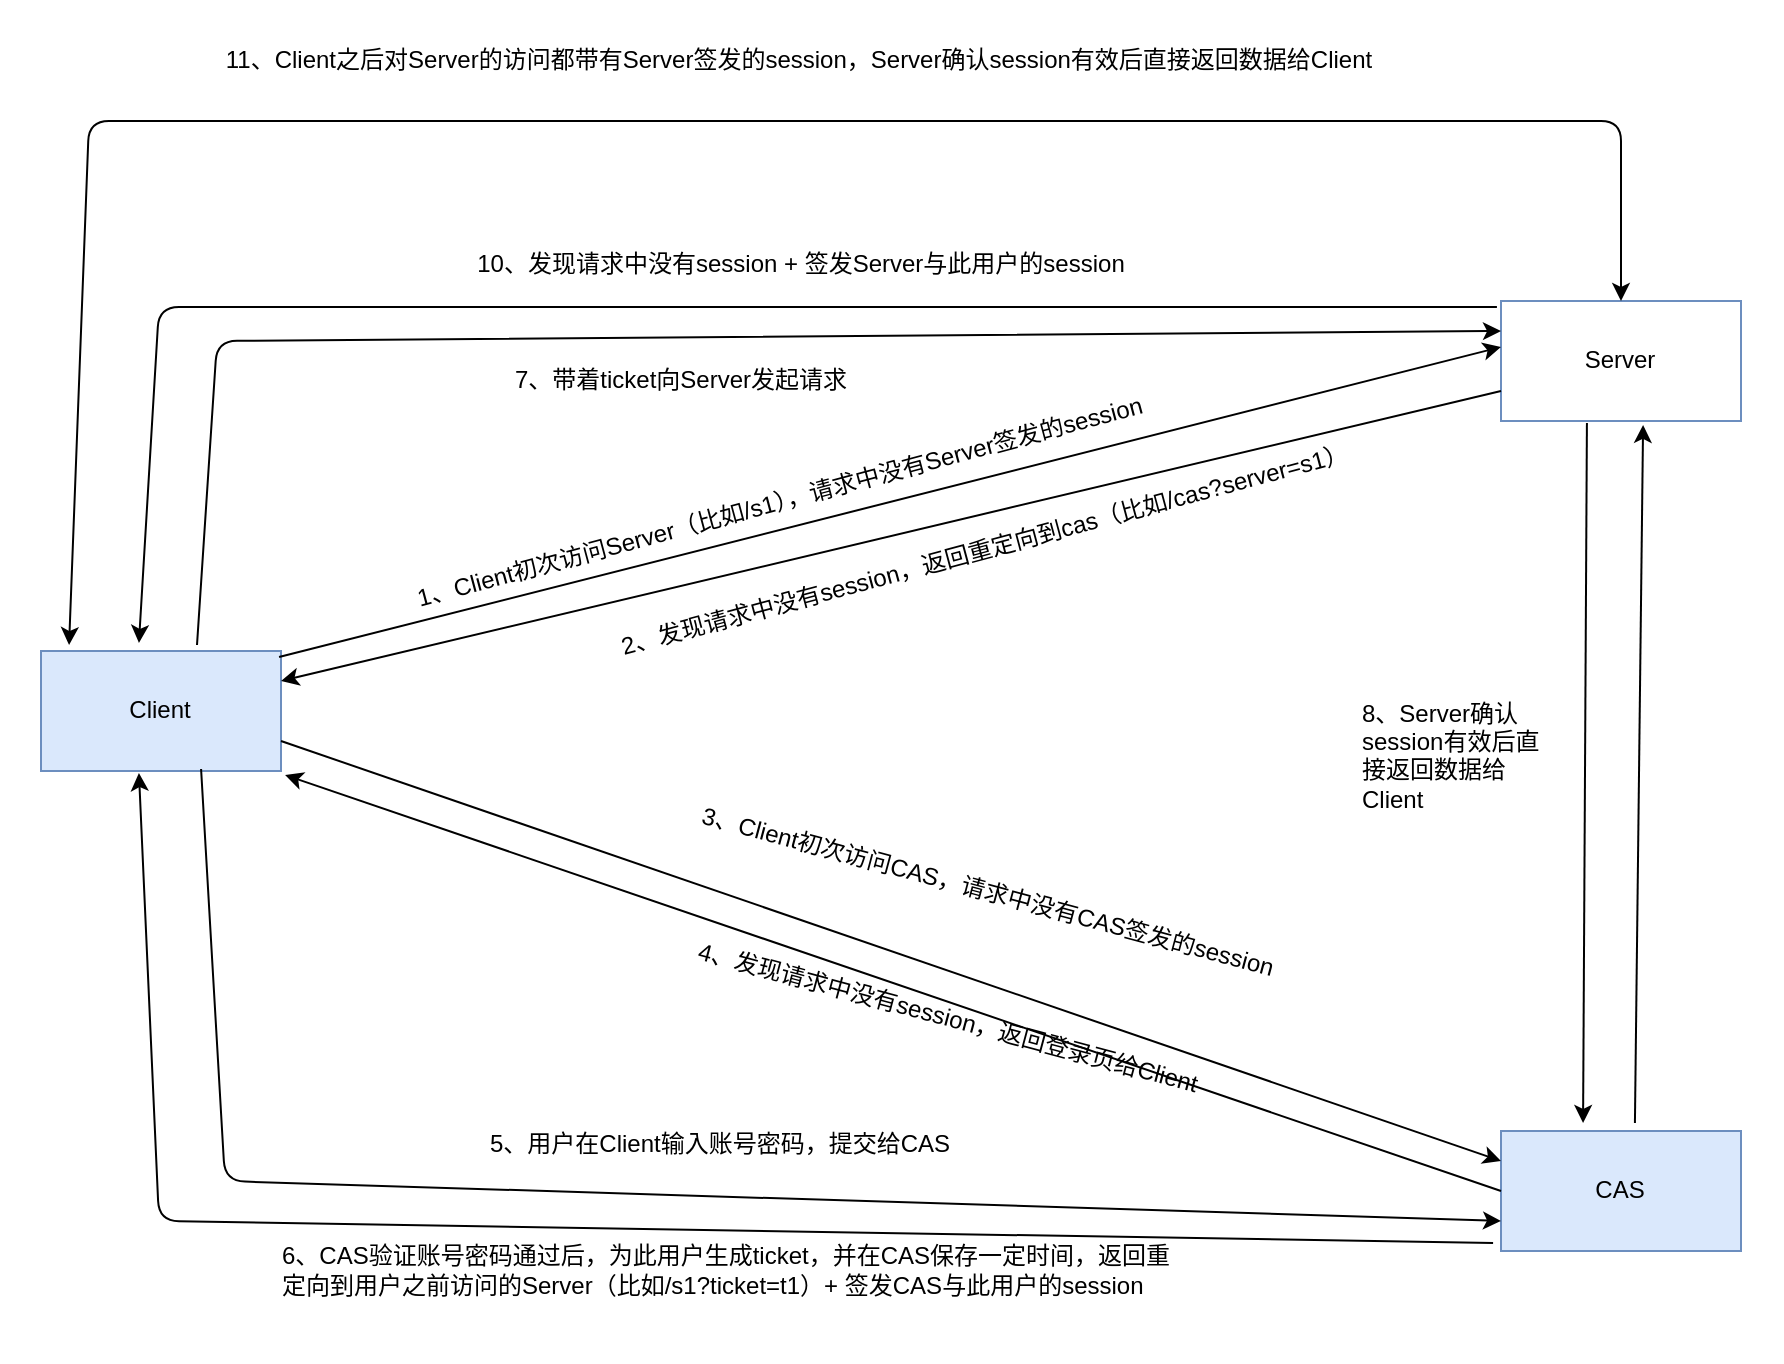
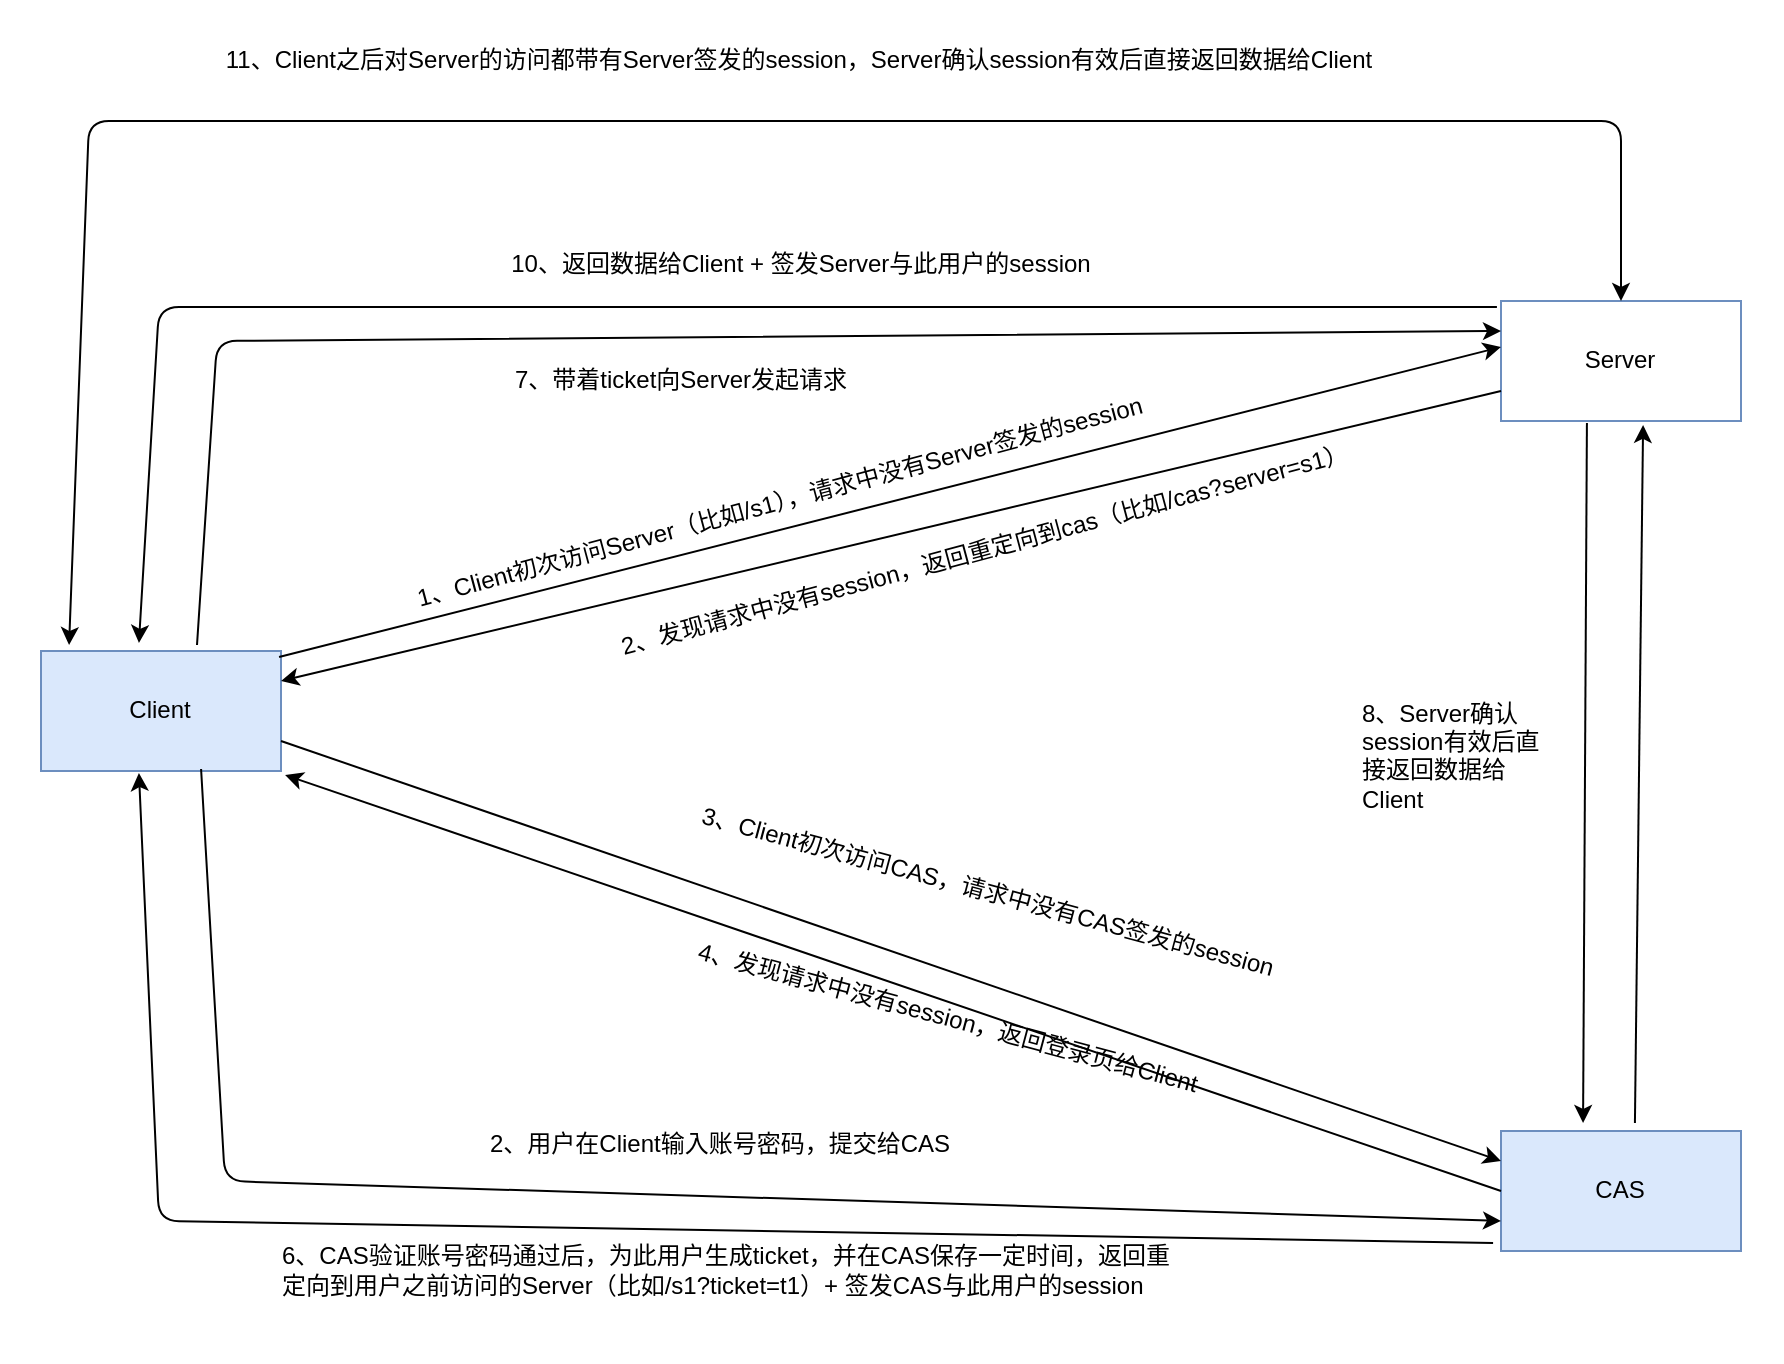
(802, 265) -> (802, 265)
(721, 1145) -> (721, 1145)
